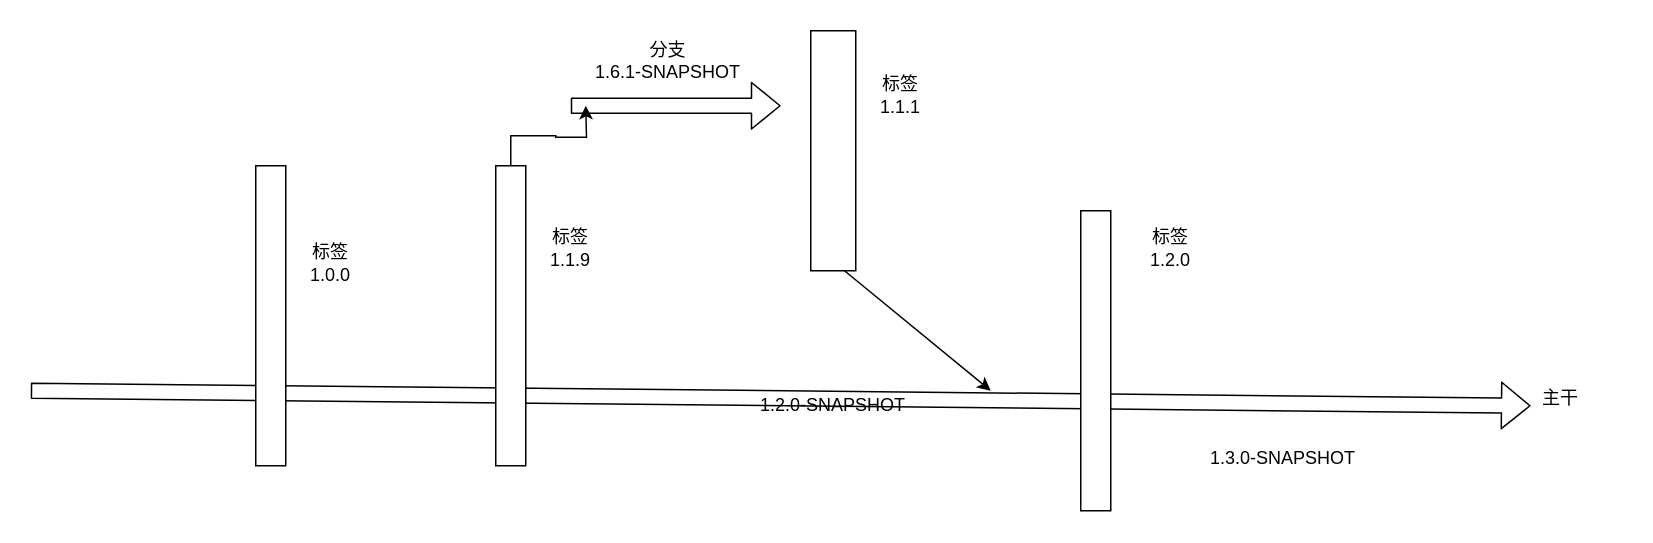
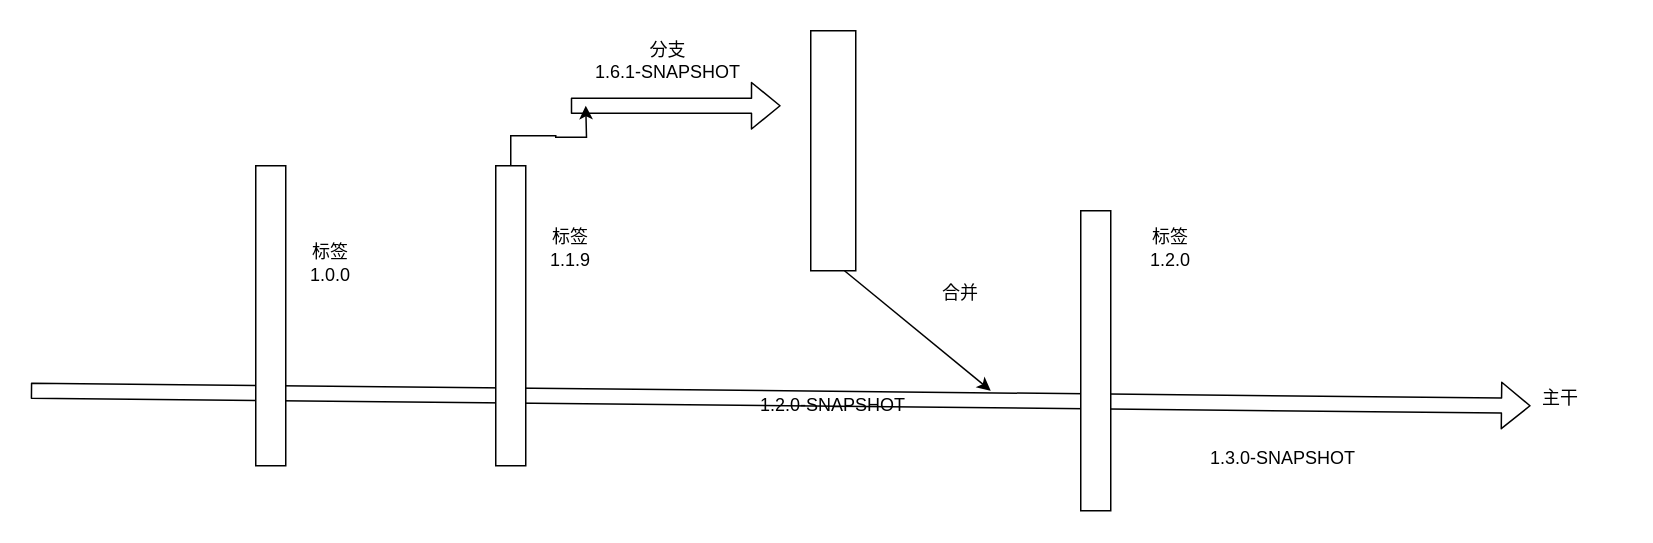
(901, 95) -> none
none -> (961, 293)
